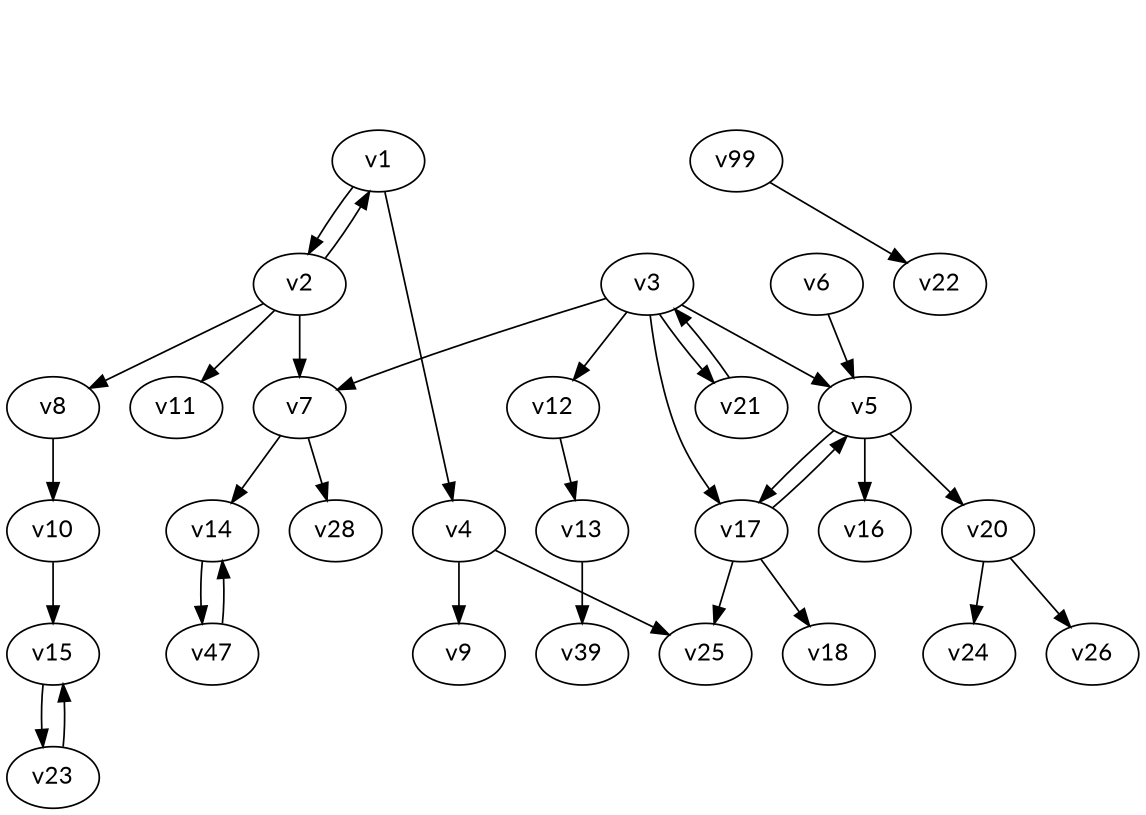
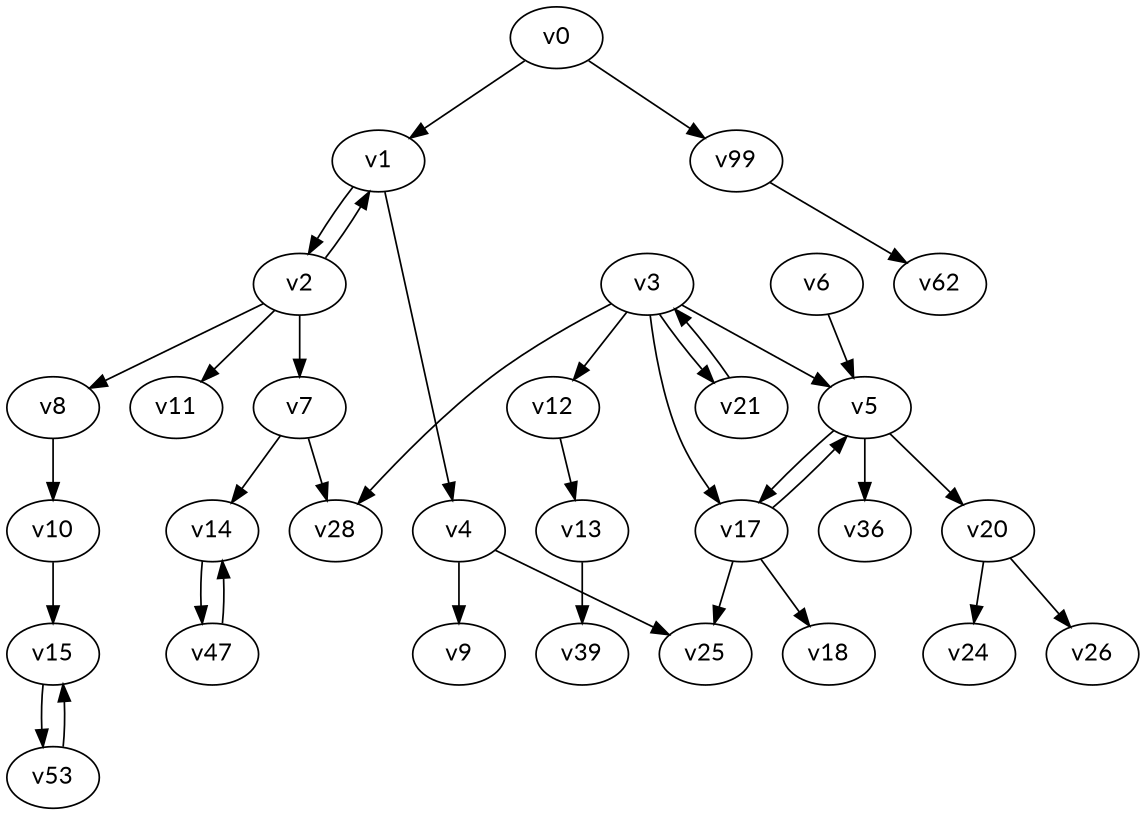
none -> (557, 38)
(940, 284) -> (940, 284)
(479, 339) -> (481, 385)
(865, 531) -> (865, 531)
(53, 777) -> (53, 777)
